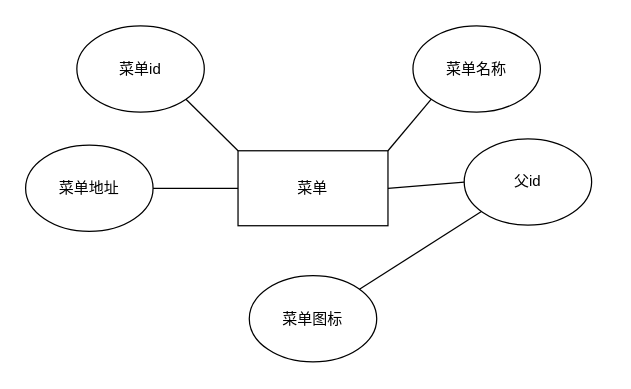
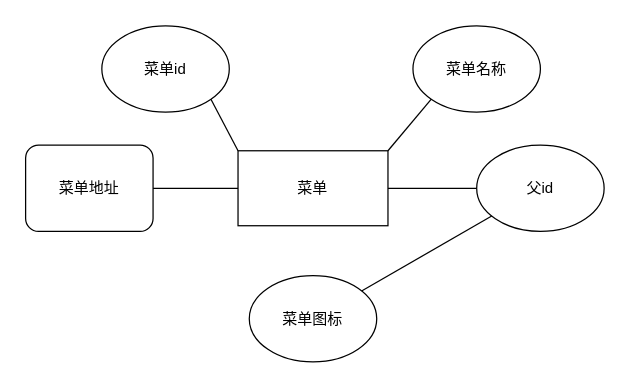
(141, 69) -> (166, 69)
(528, 182) -> (541, 188)
(89, 188) -> (89, 188)
